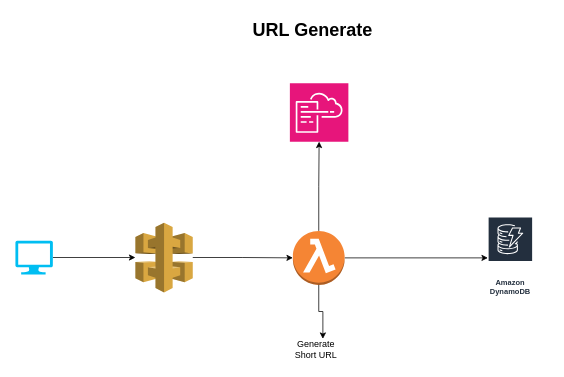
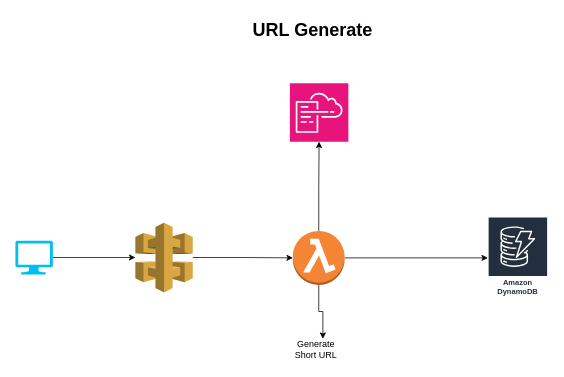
(510, 258) -> (518, 258)
